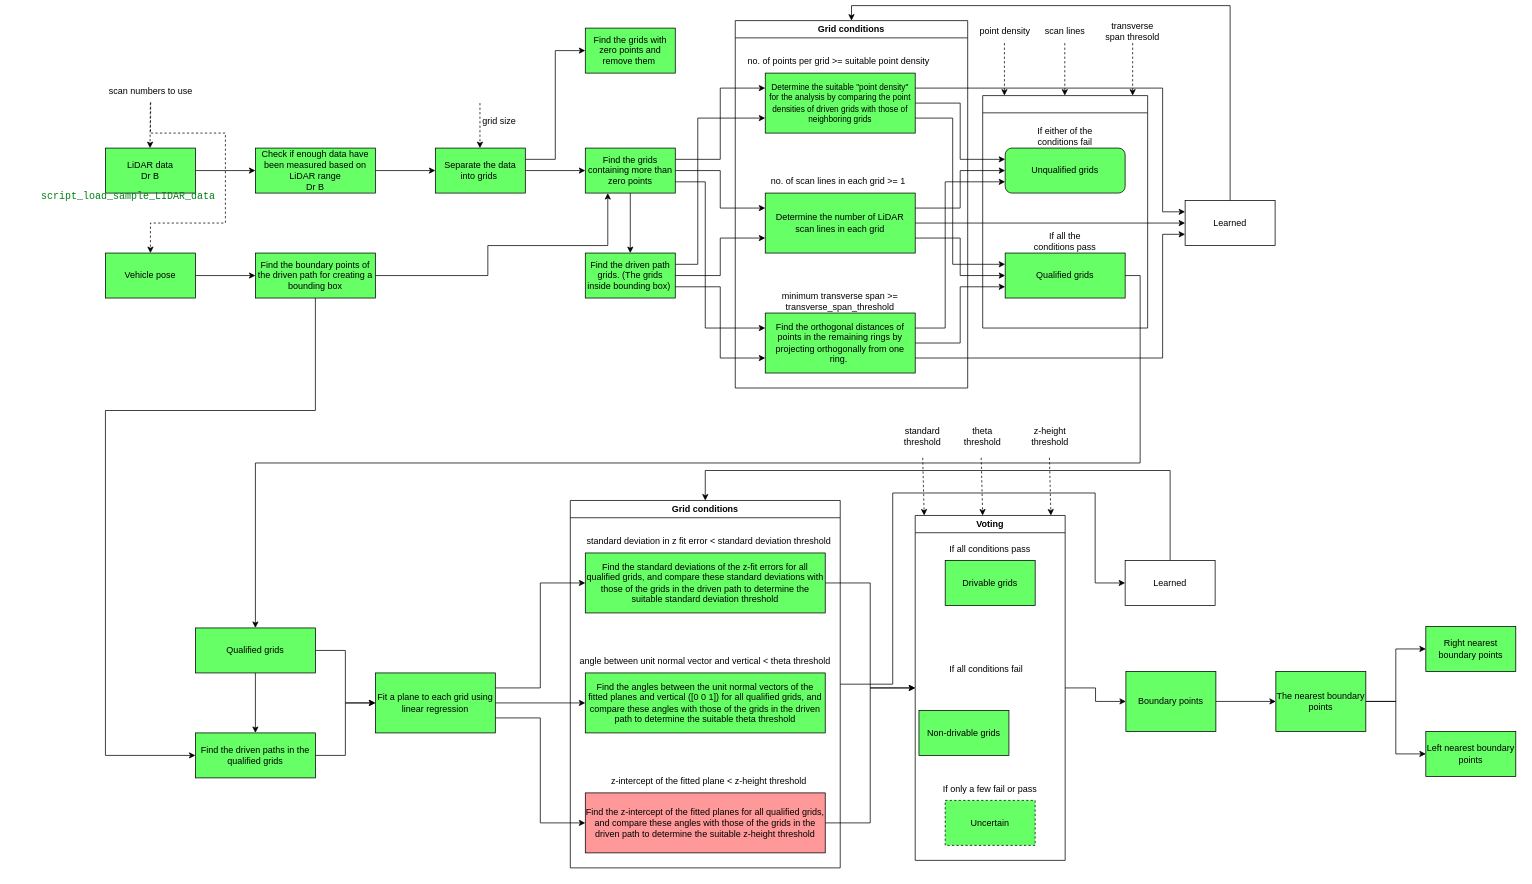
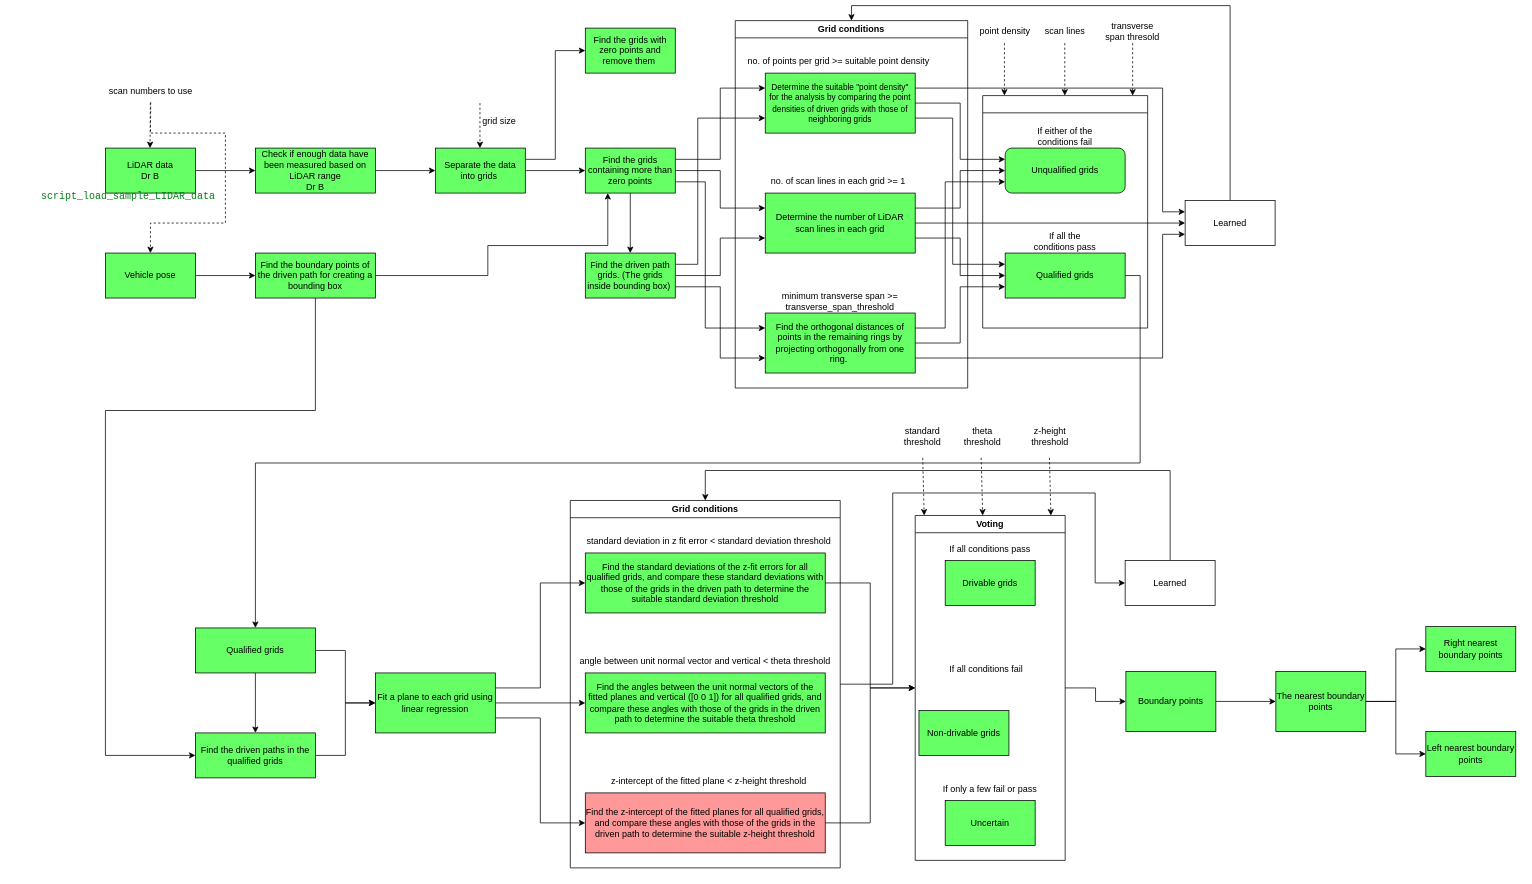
(990, 823) -> (990, 823)
